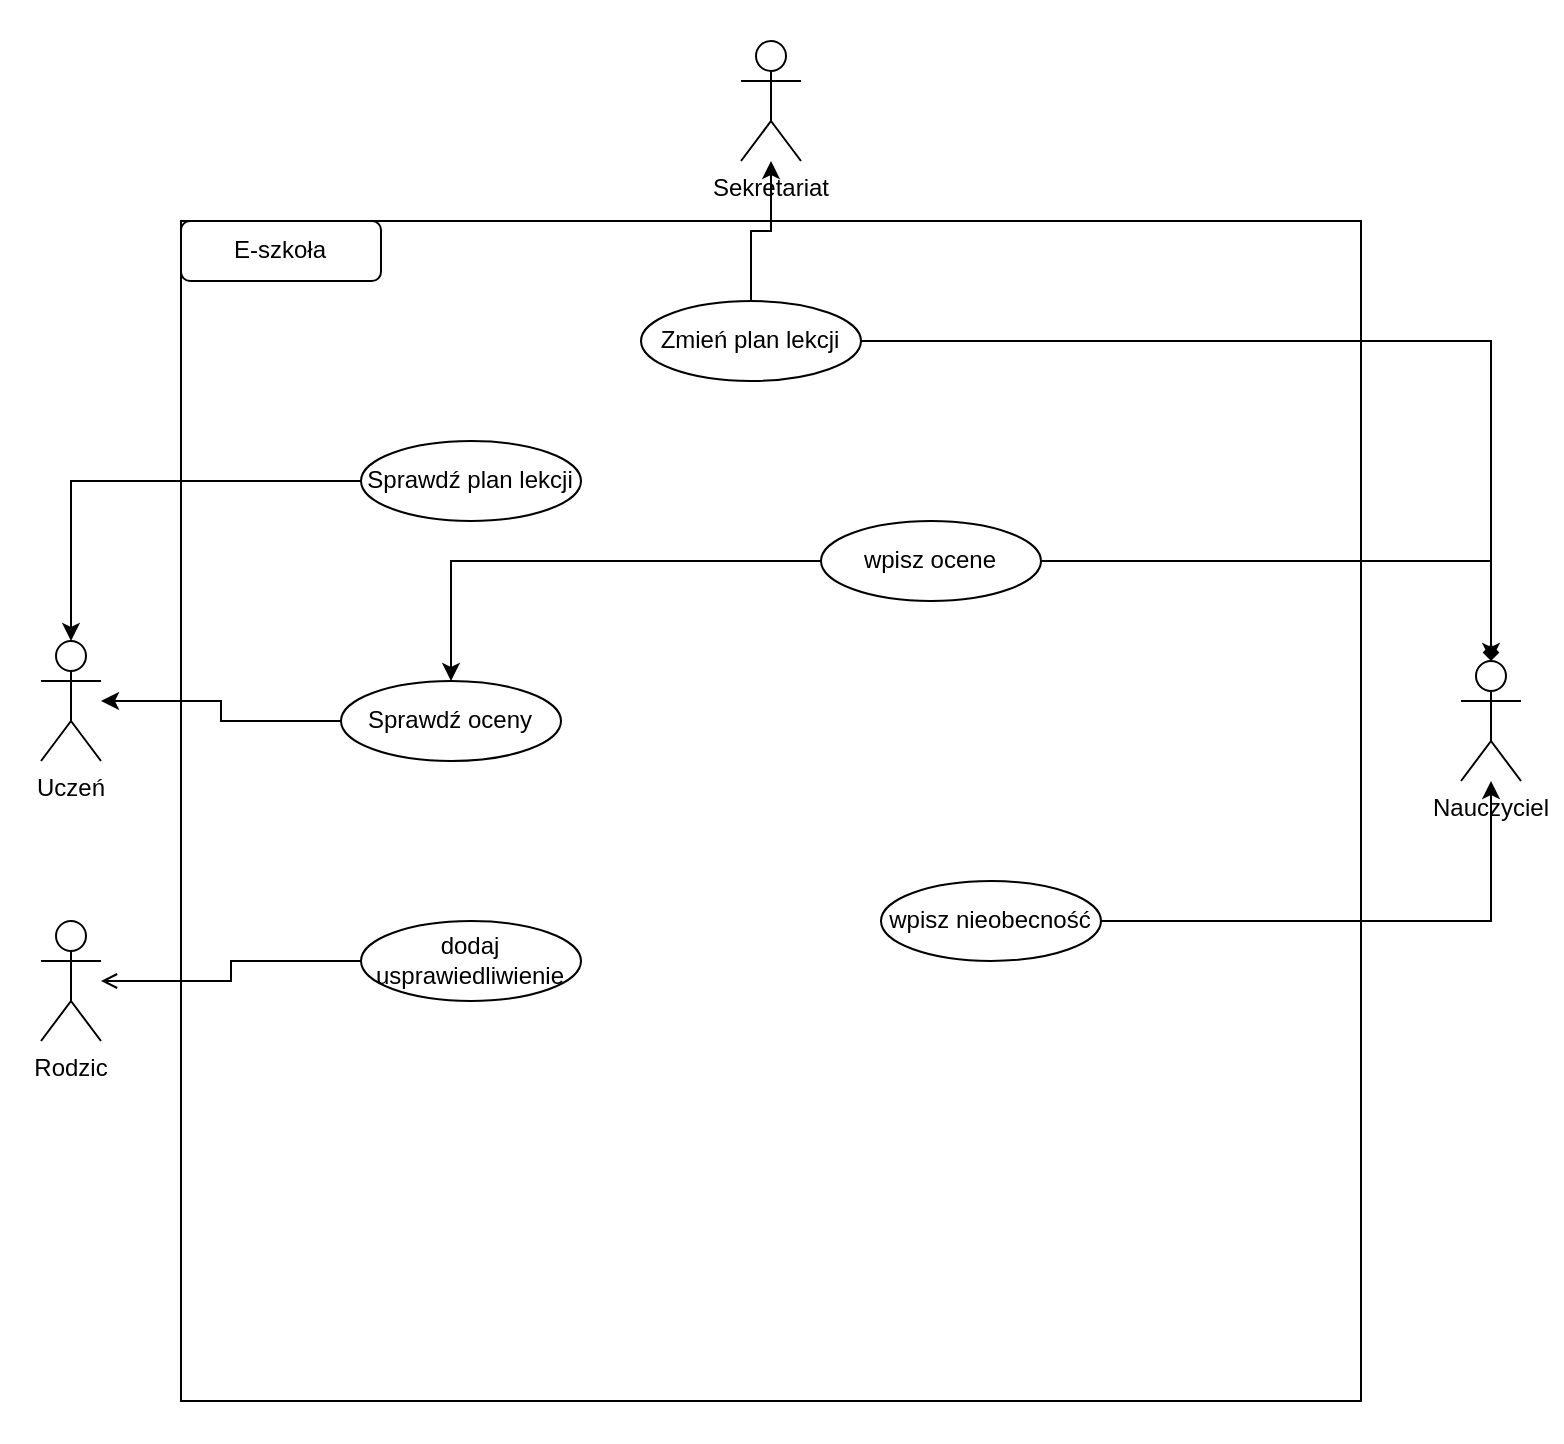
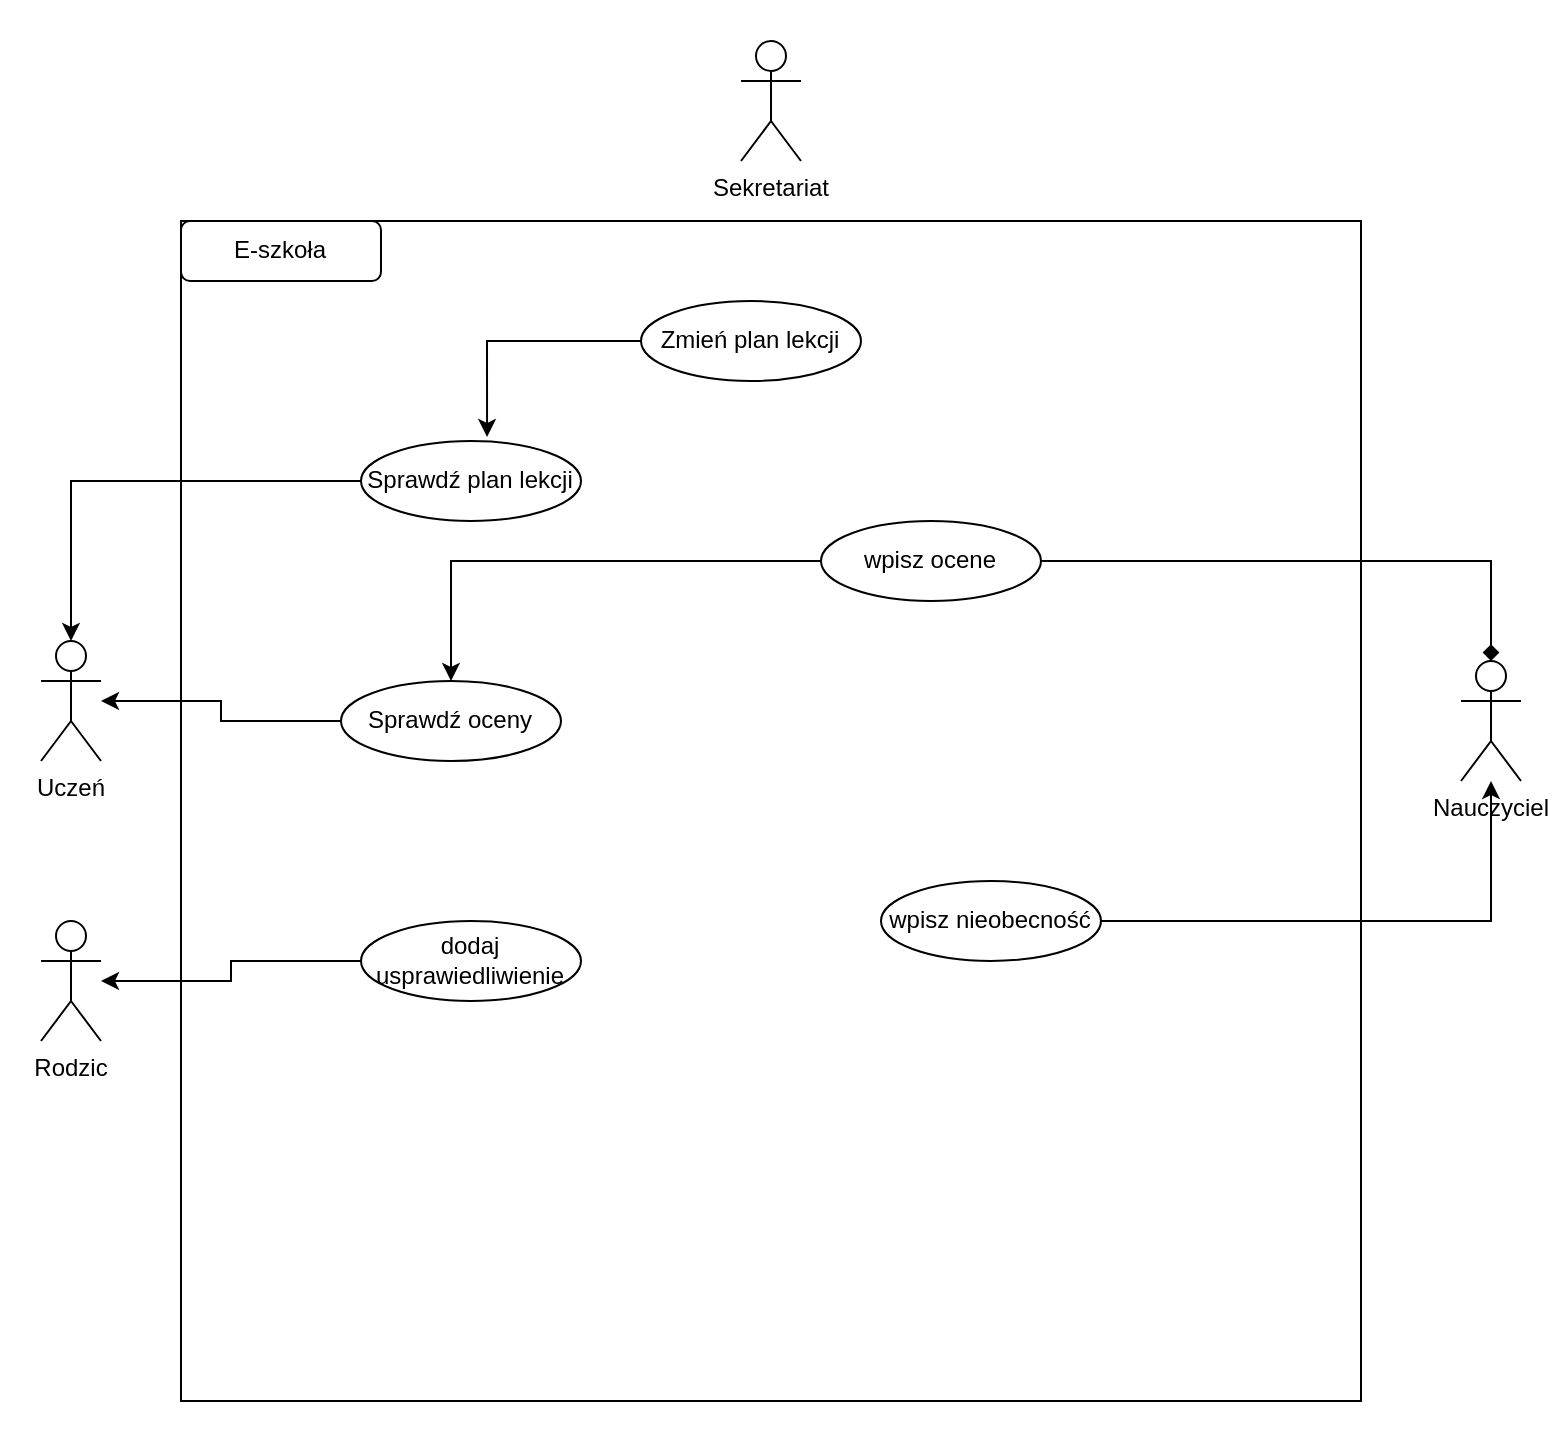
(754, 231) -> none
(1284, 341) -> (523, 341)
(113, 981) -> (116, 981)
